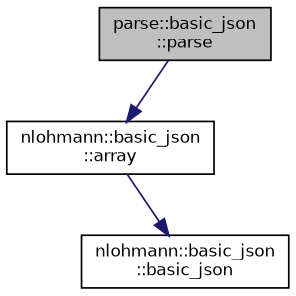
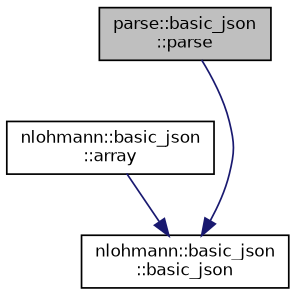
(153, 84) -> (233, 139)
